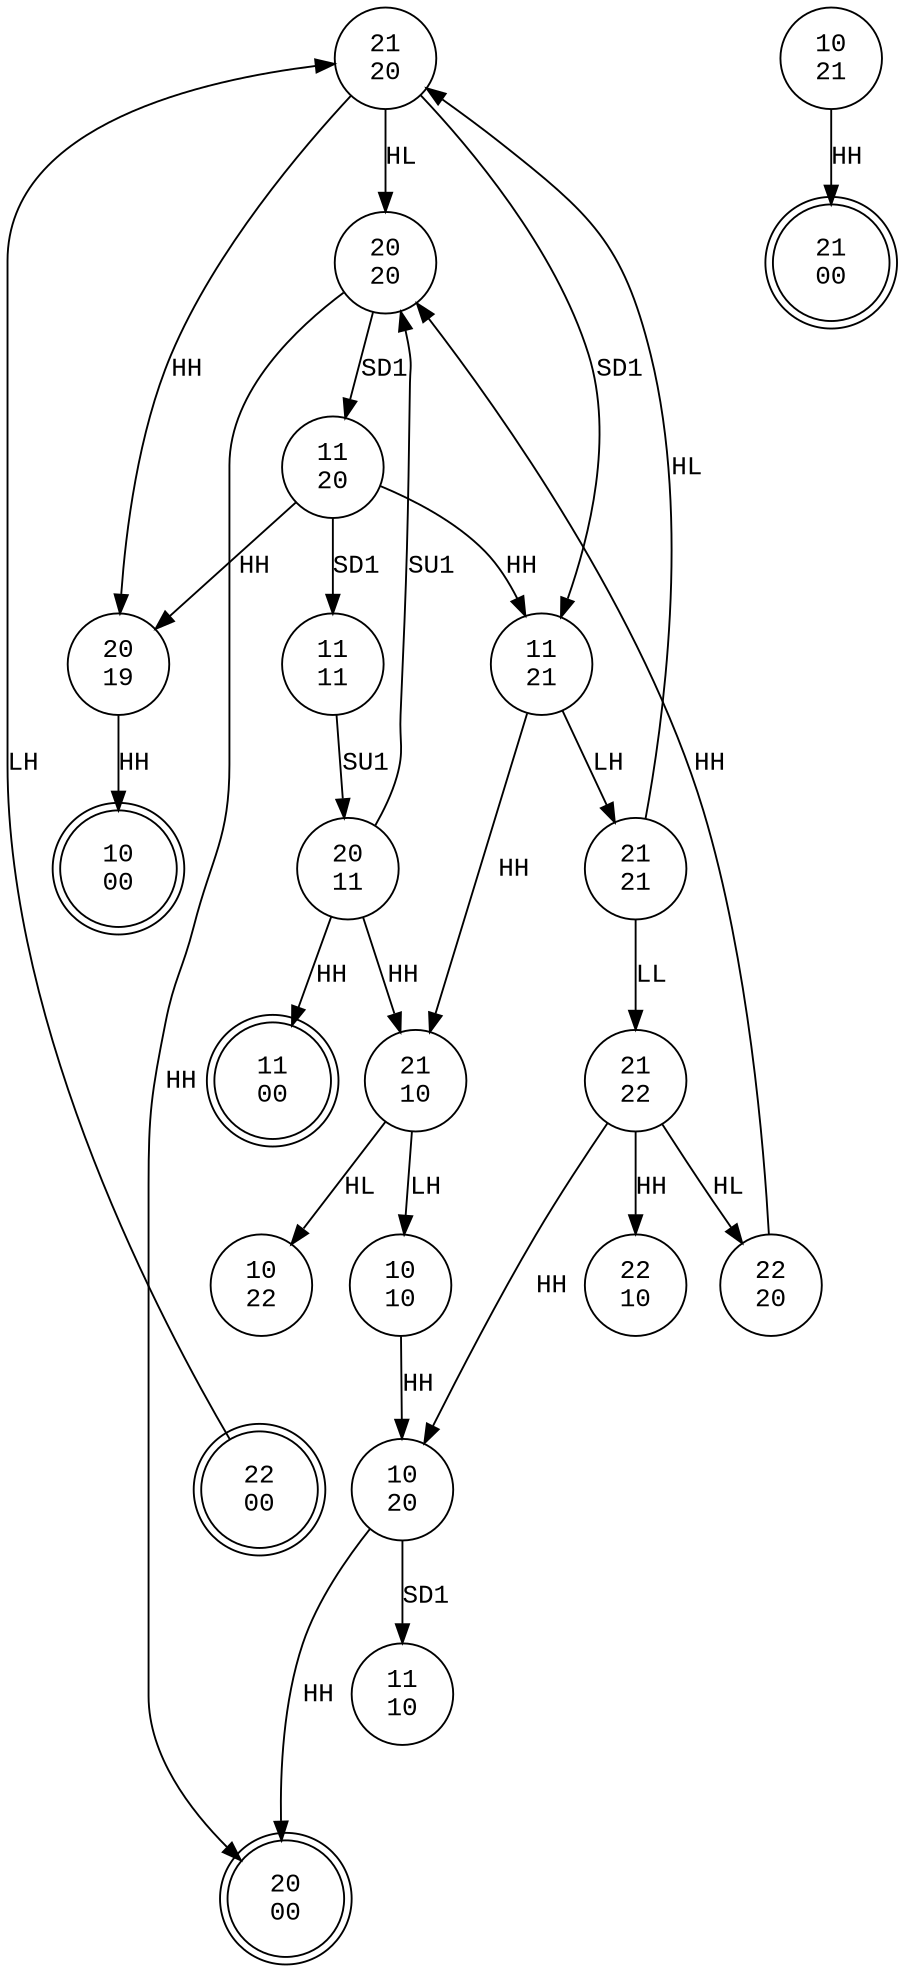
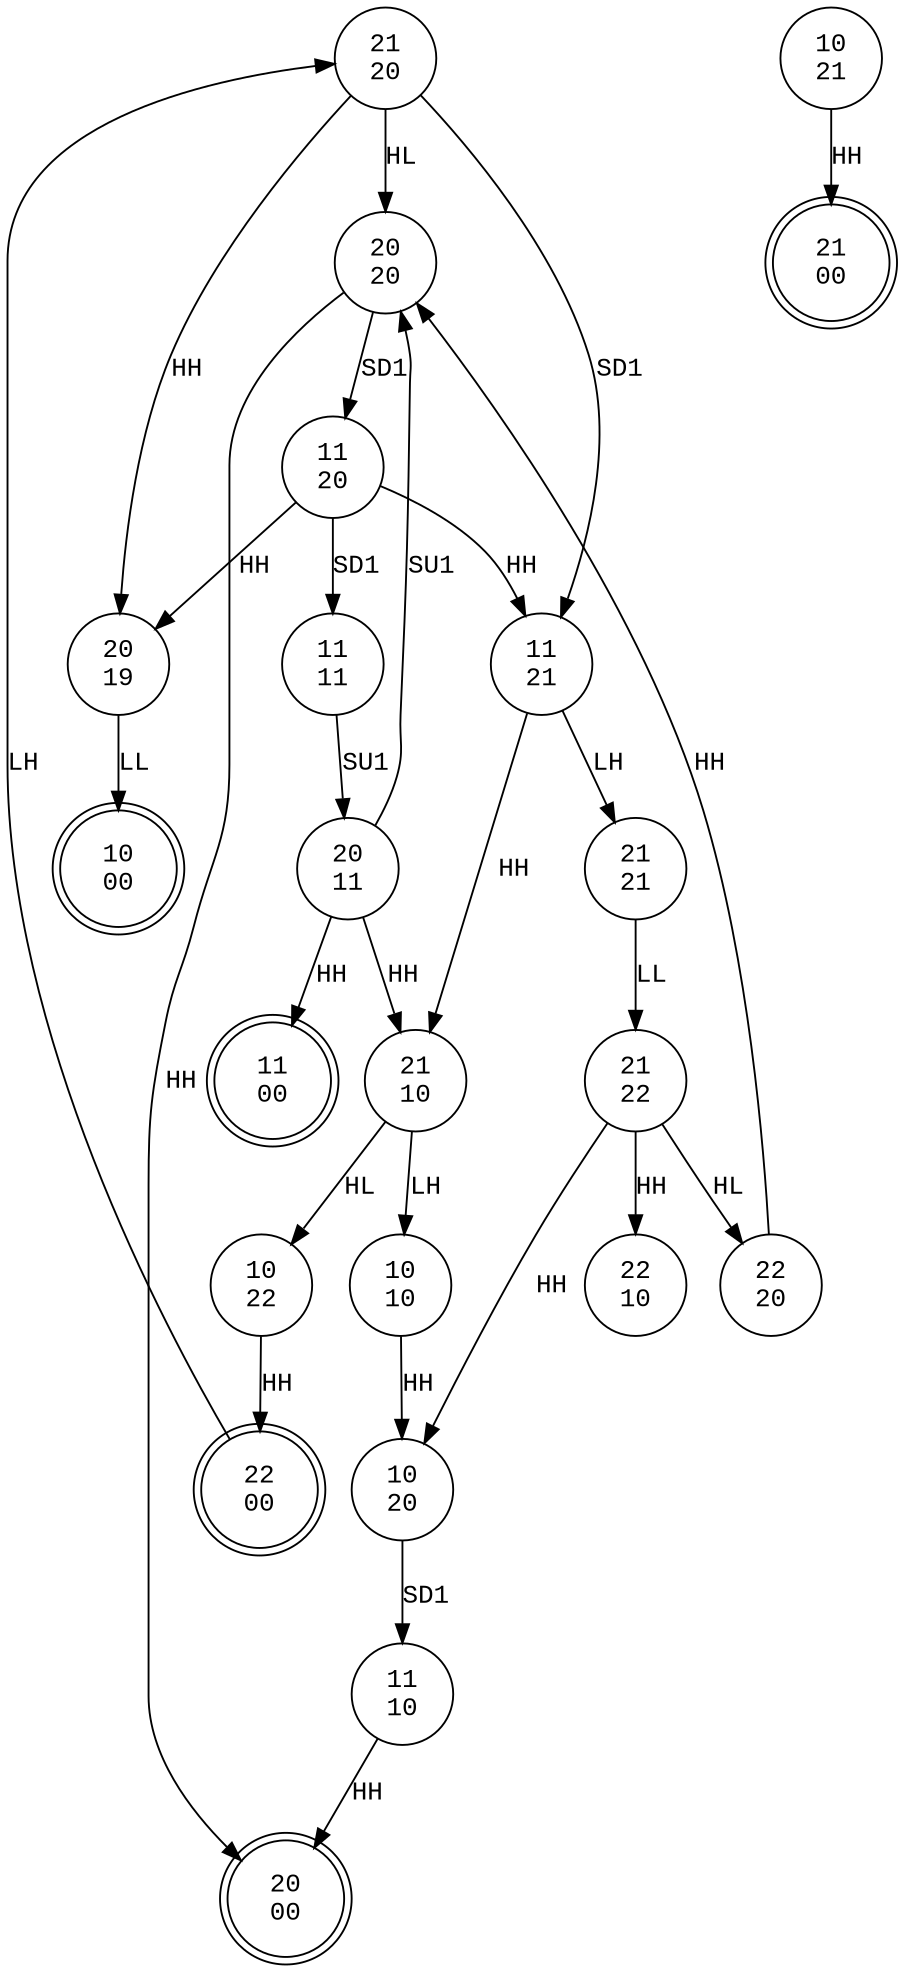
(663, 417) -> none
(134, 763) -> (134, 763)
none -> (261, 1374)
(296, 1665) -> (351, 1785)
